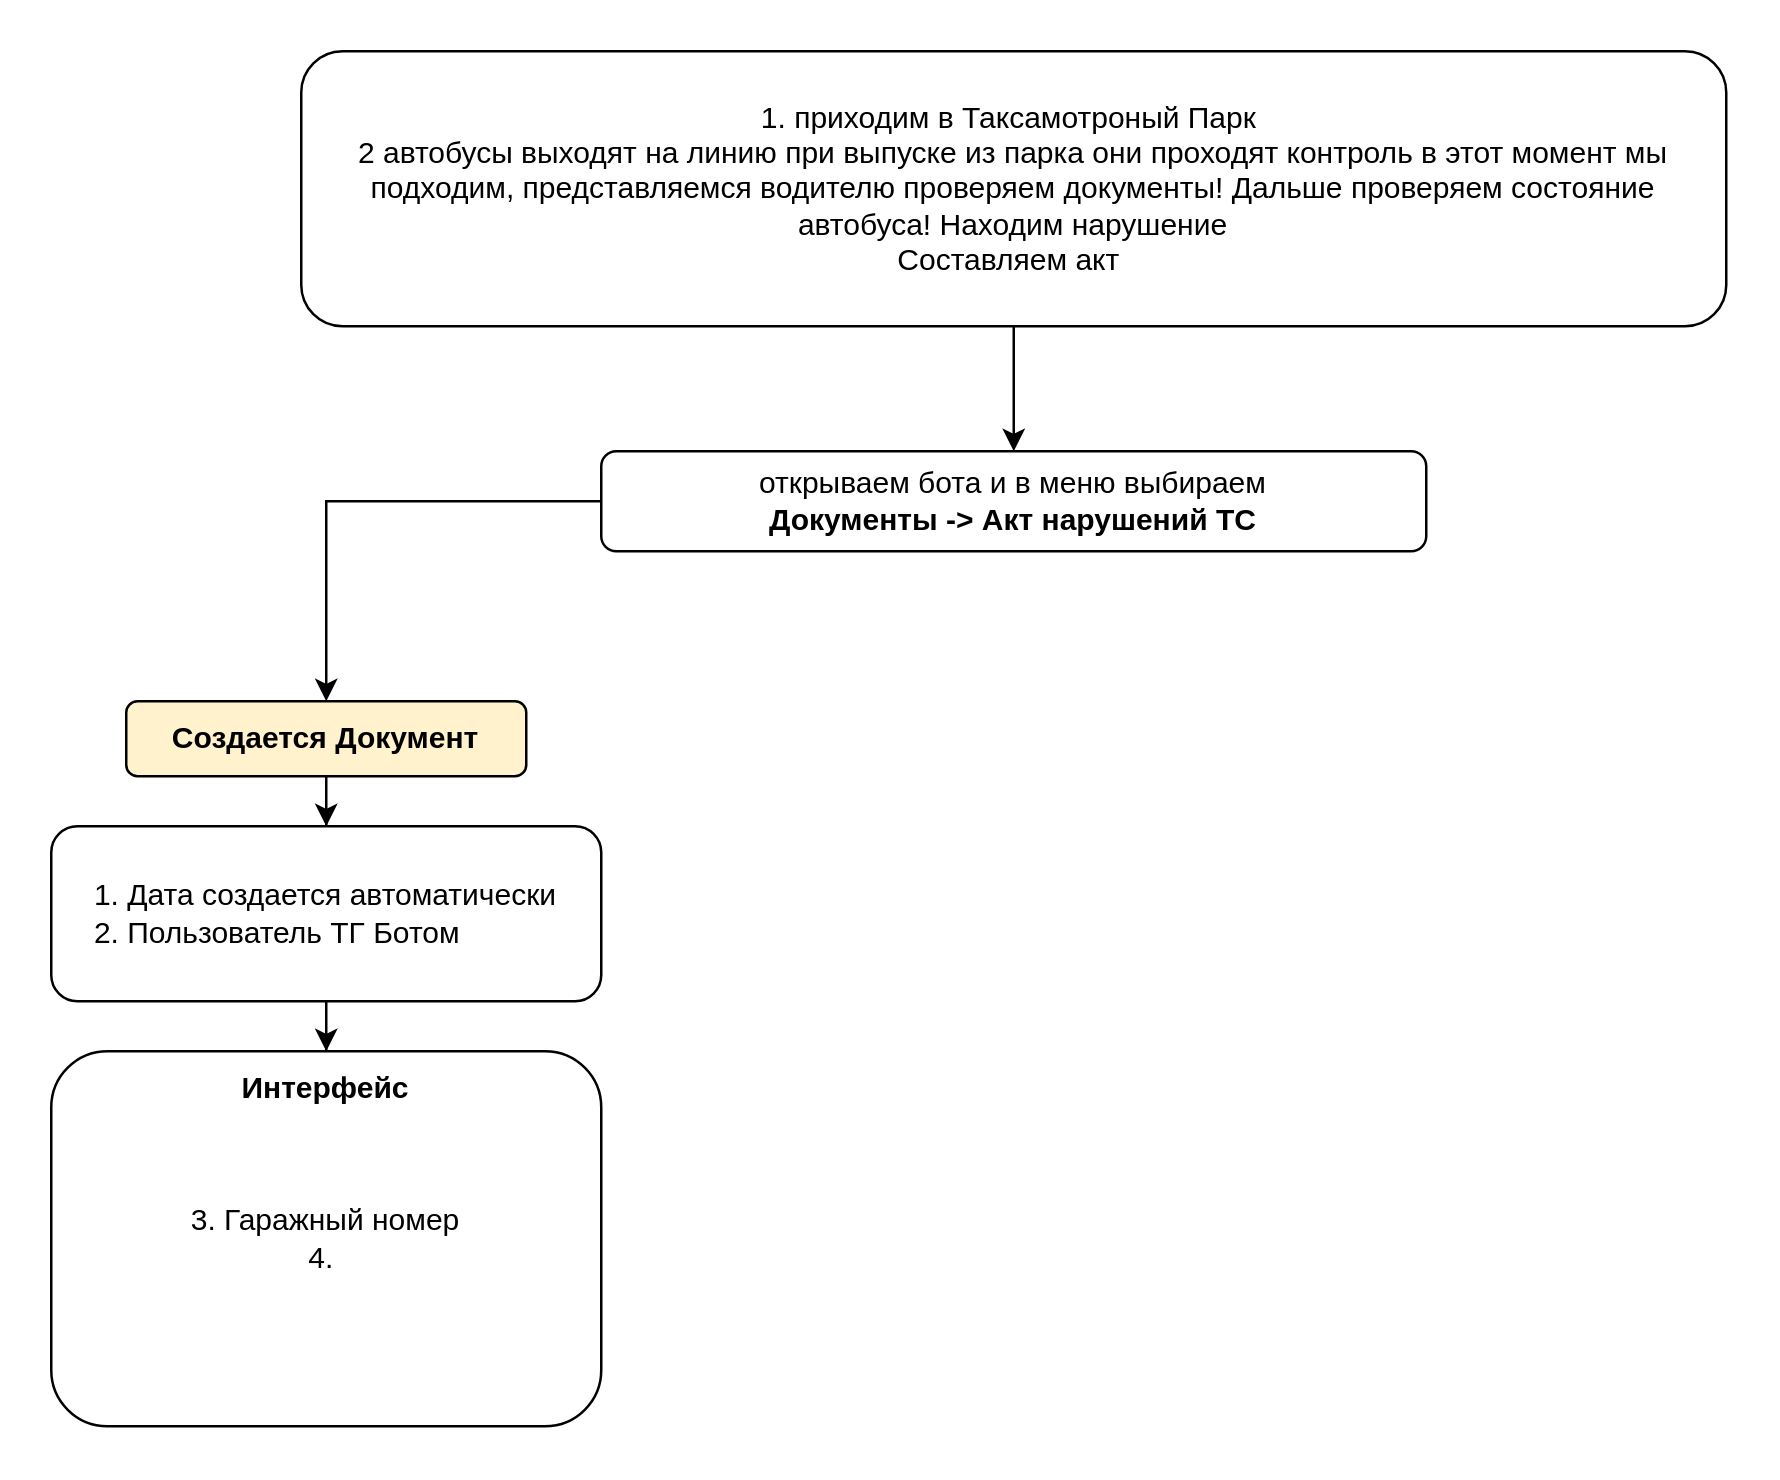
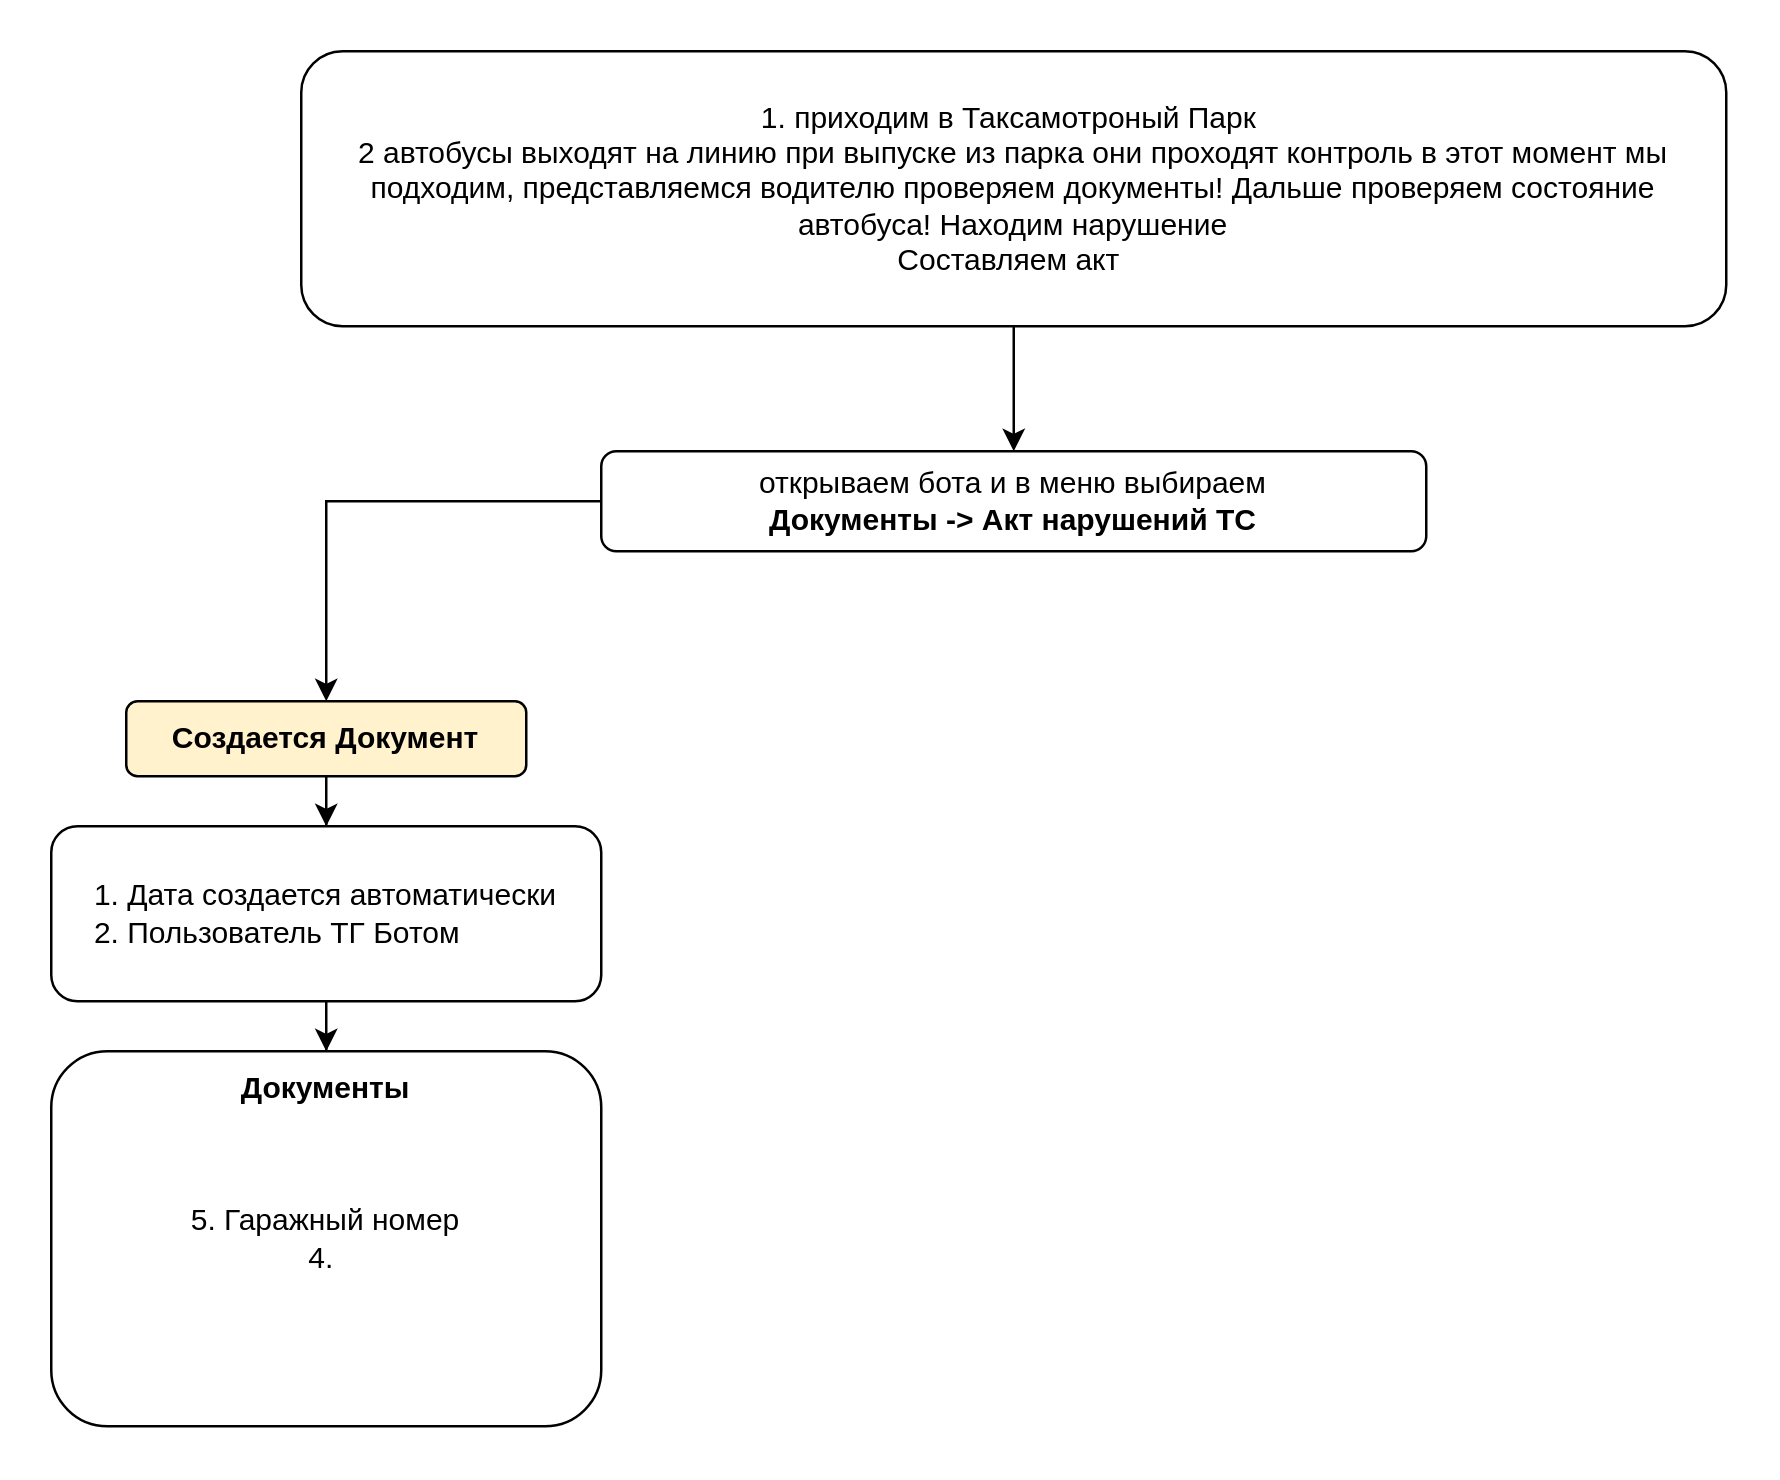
(326, 1089) -> (326, 1089)
(326, 1239) -> (326, 1239)
